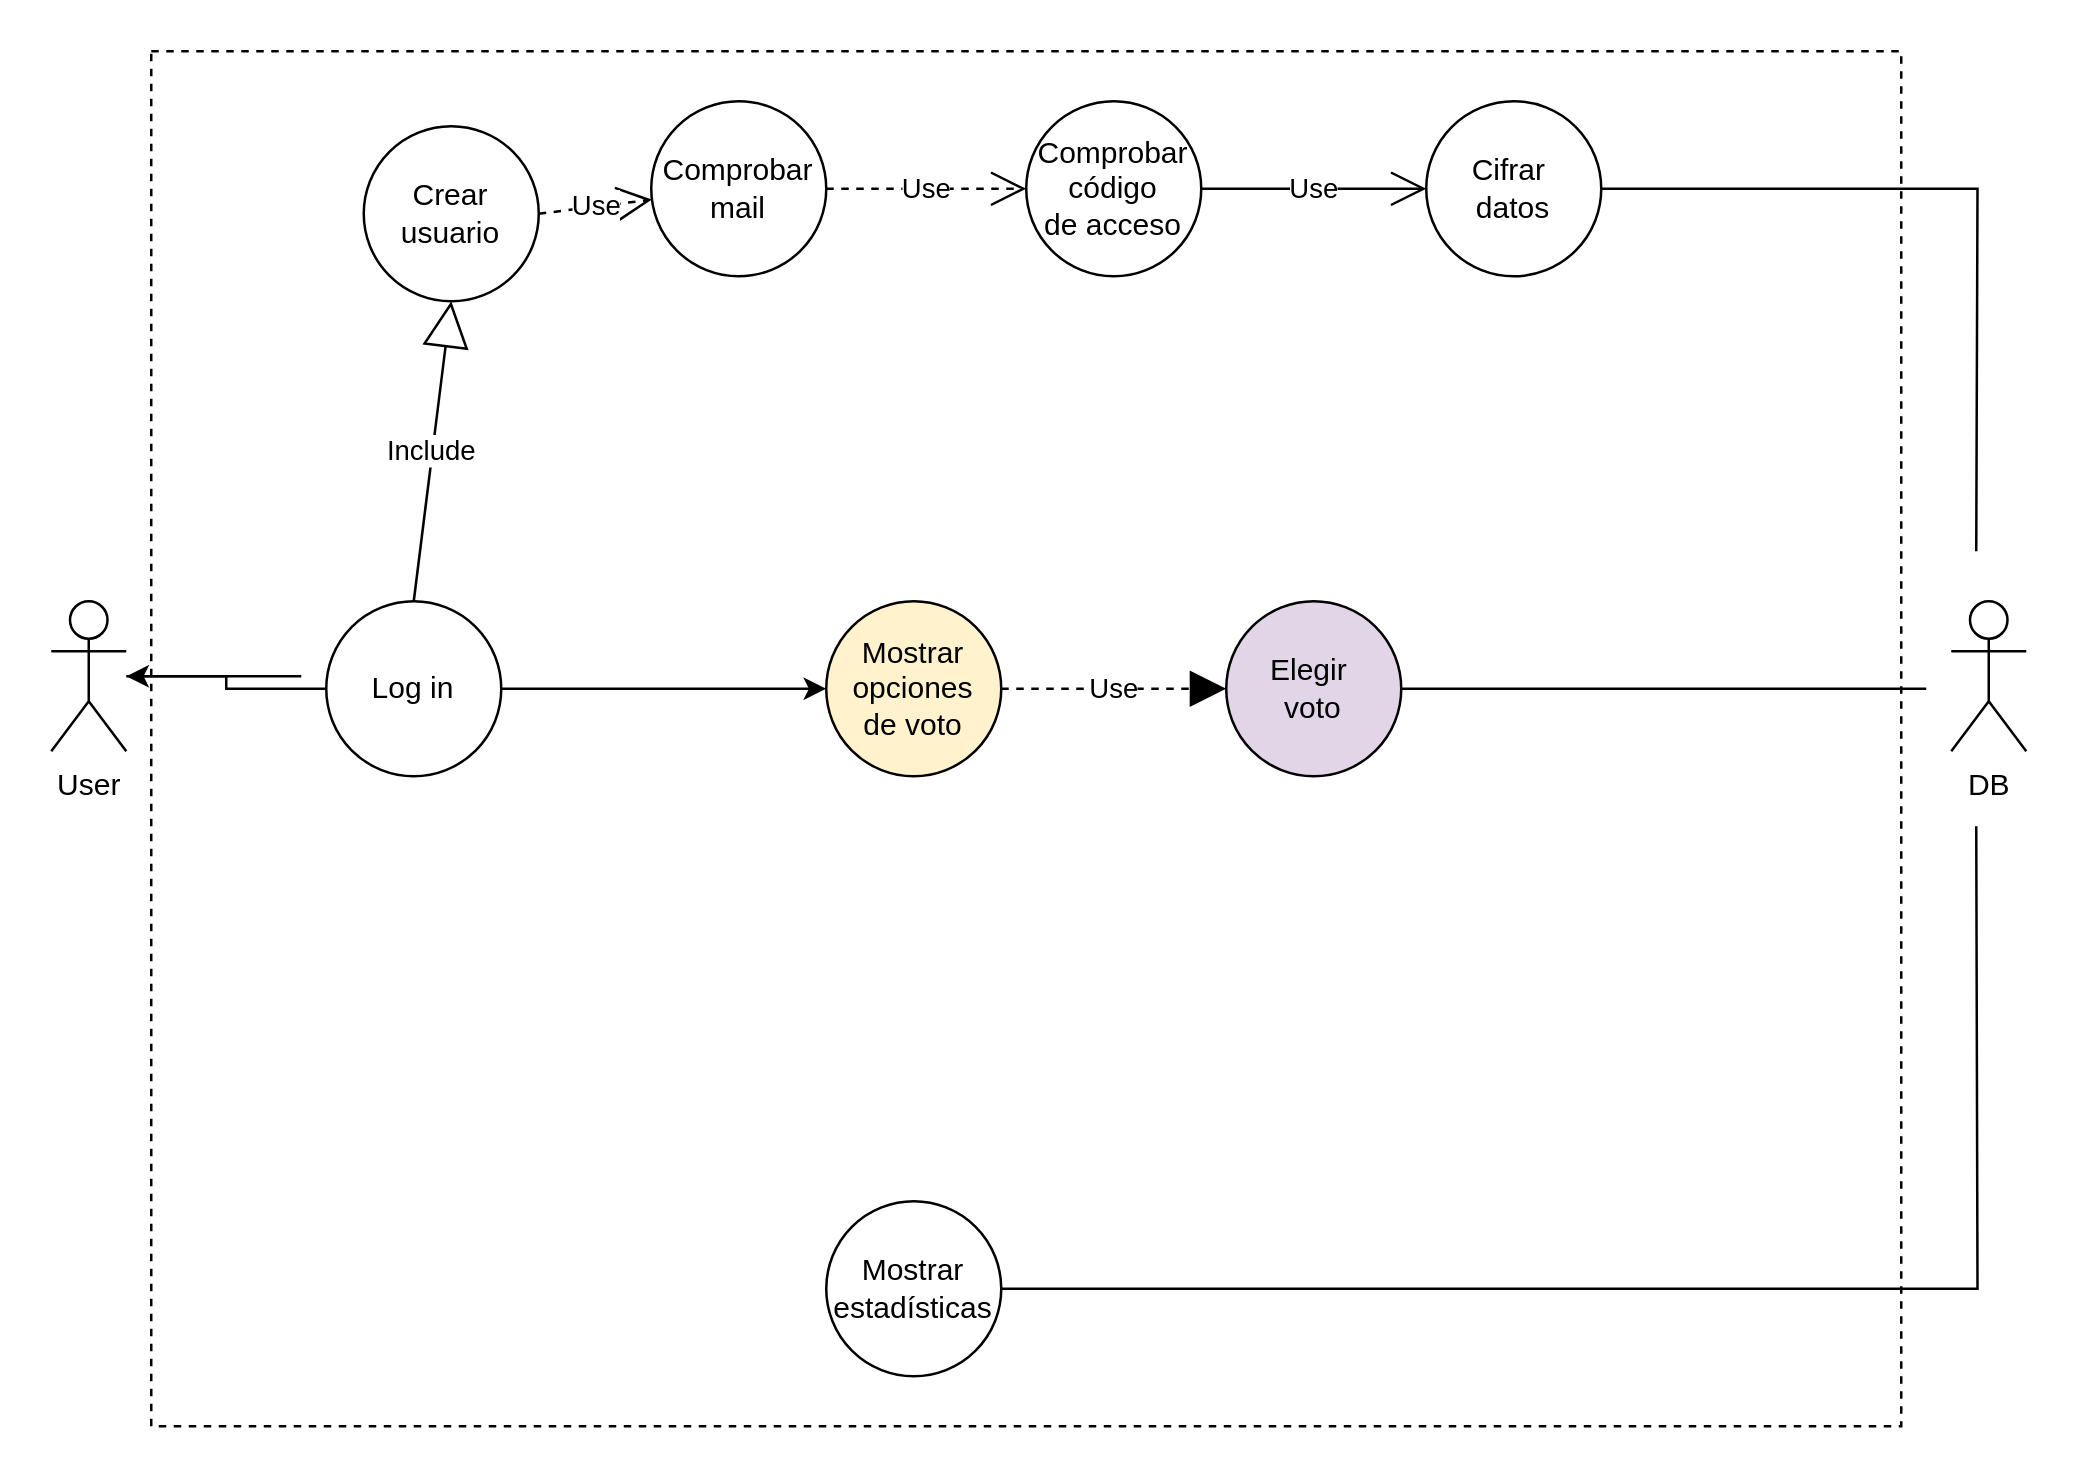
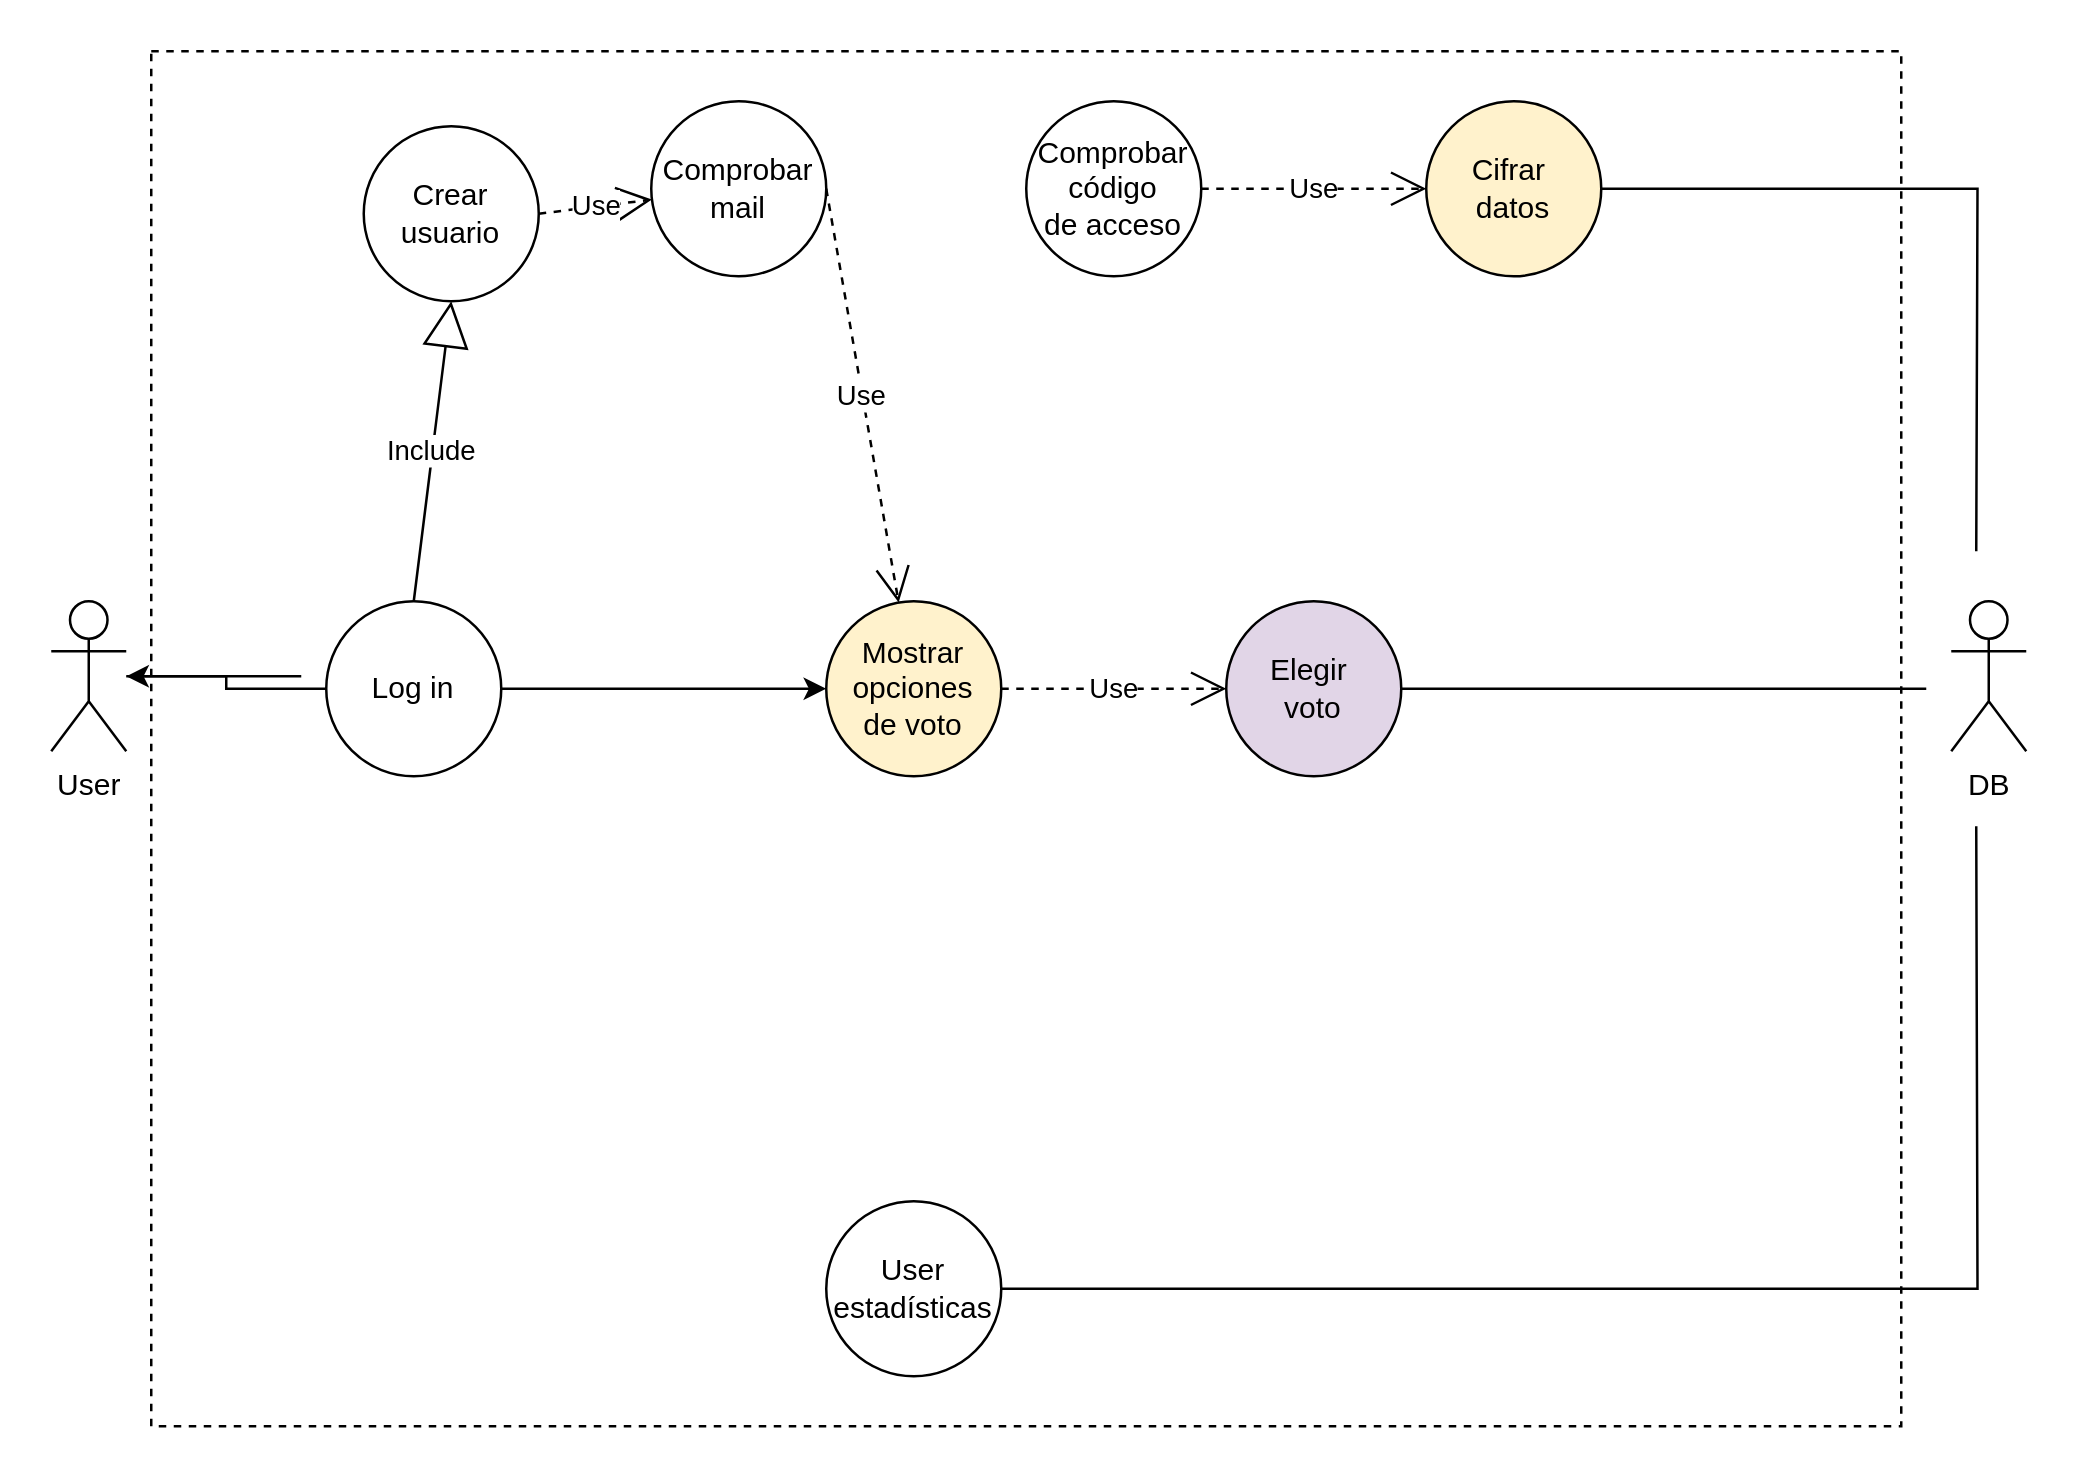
(968, 189) -> (879, 493)
(1247, 189) -> (1247, 189)
(1514, 189) -> (1514, 189)
(1189, 689) -> (1204, 689)
(914, 1289) -> (914, 1289)
